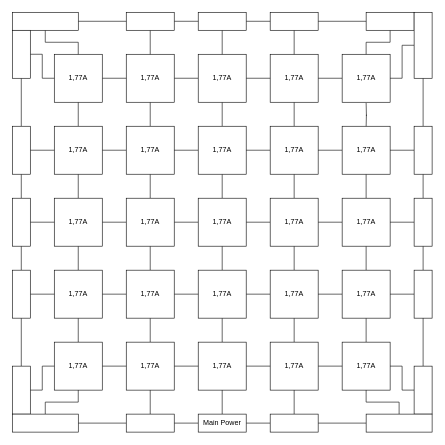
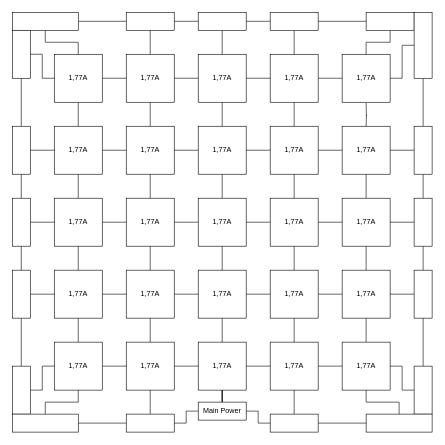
(222, 423) -> (222, 411)
